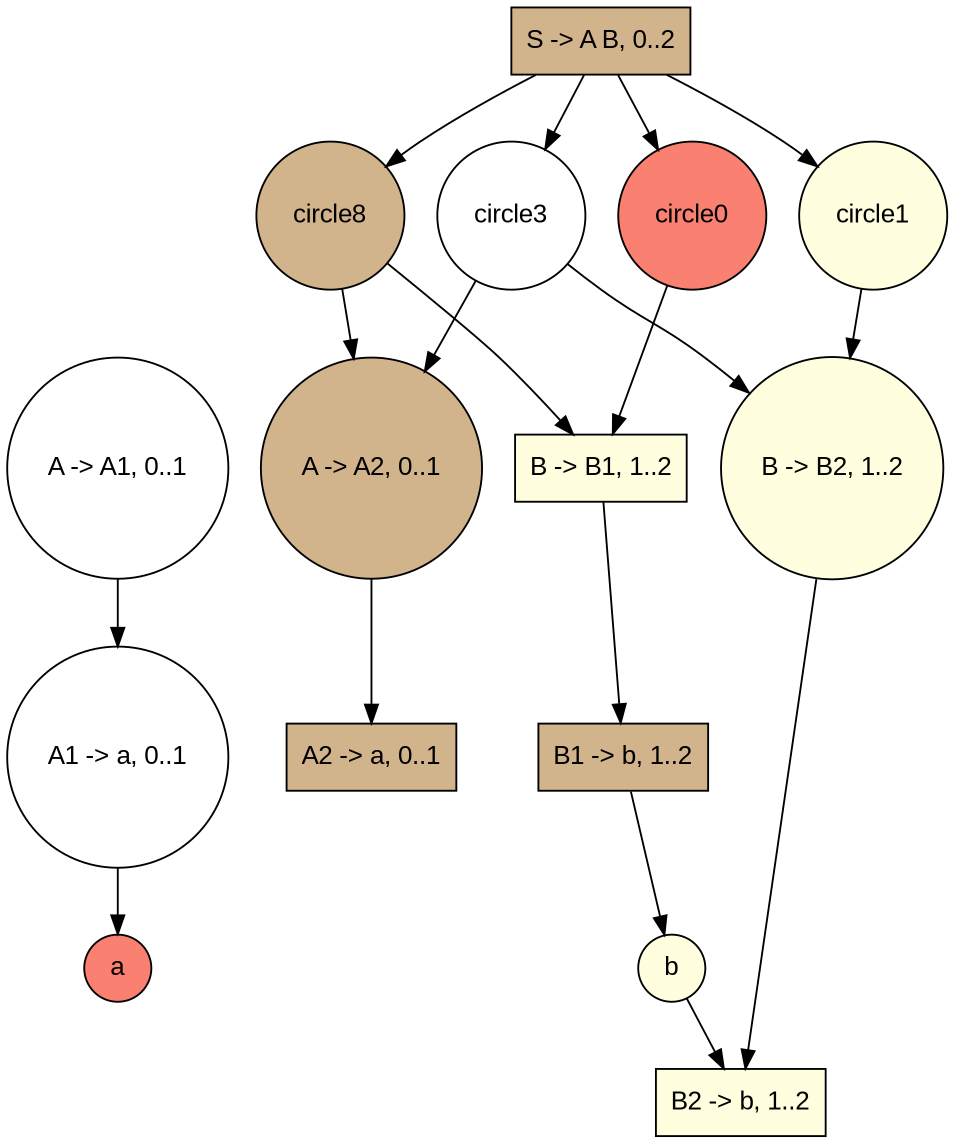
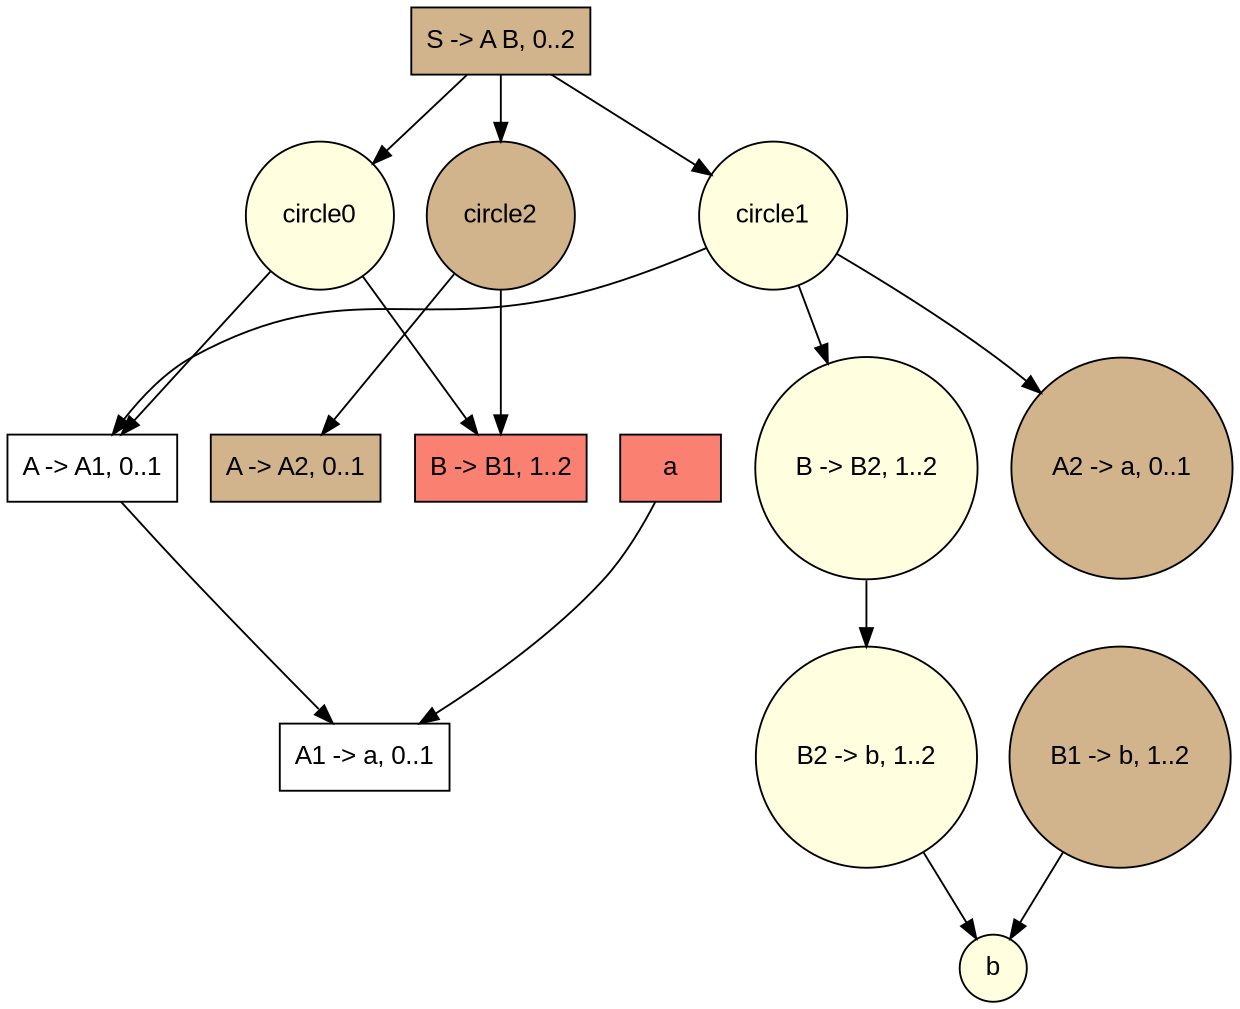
(330, 216) -> (501, 216)
(511, 216) -> none
(692, 216) -> (320, 216)
none -> (403, 309)
none -> (213, 335)
(118, 468) -> (92, 468)
(371, 468) -> (296, 468)
(601, 468) -> (501, 468)
(611, 603) -> none
(371, 642) -> (934, 314)
(118, 757) -> (365, 757)
(371, 757) -> (1122, 468)
(623, 757) -> (1120, 757)
(118, 891) -> (560, 622)
(118, 968) -> (671, 468)
(701, 1025) -> (945, 888)
(741, 1103) -> (866, 757)
